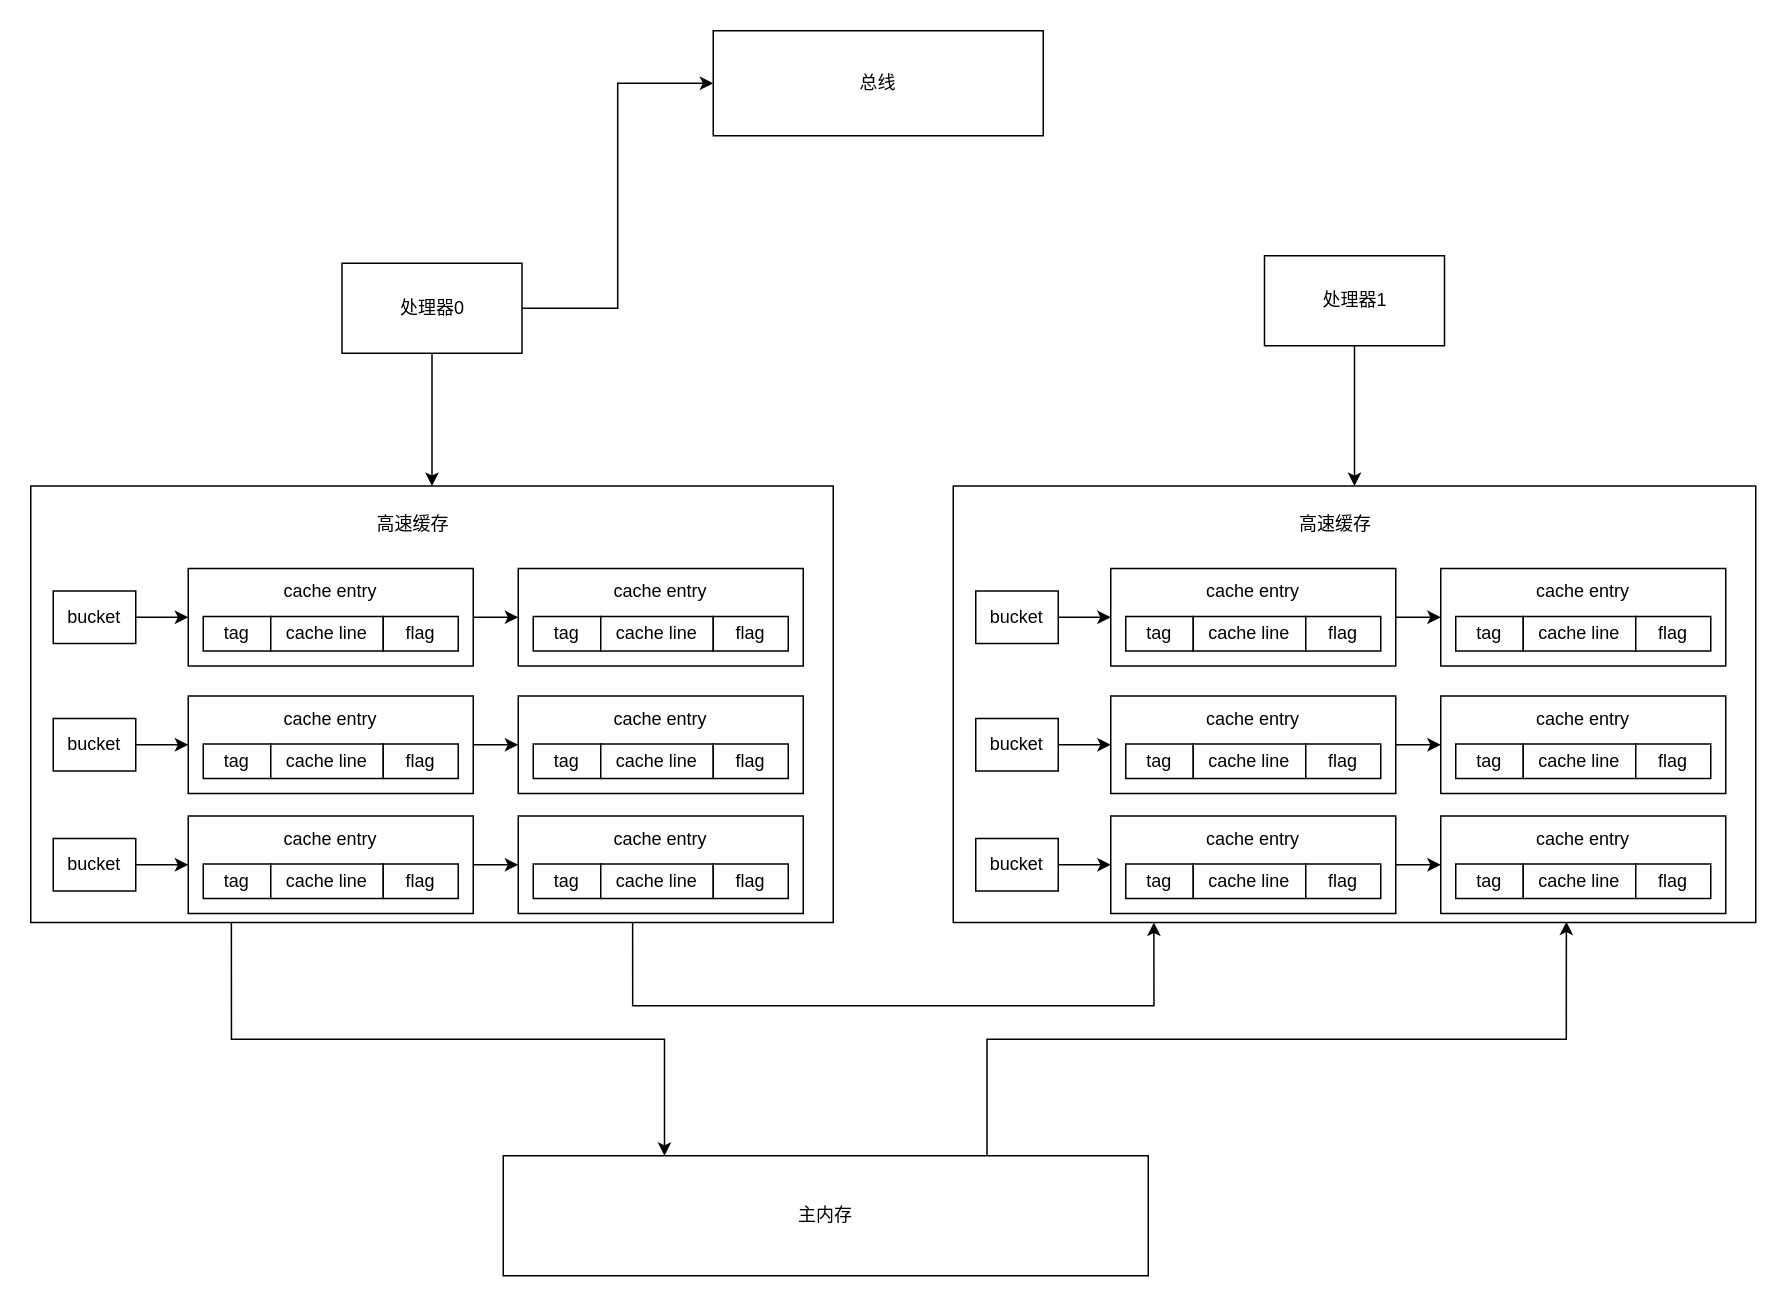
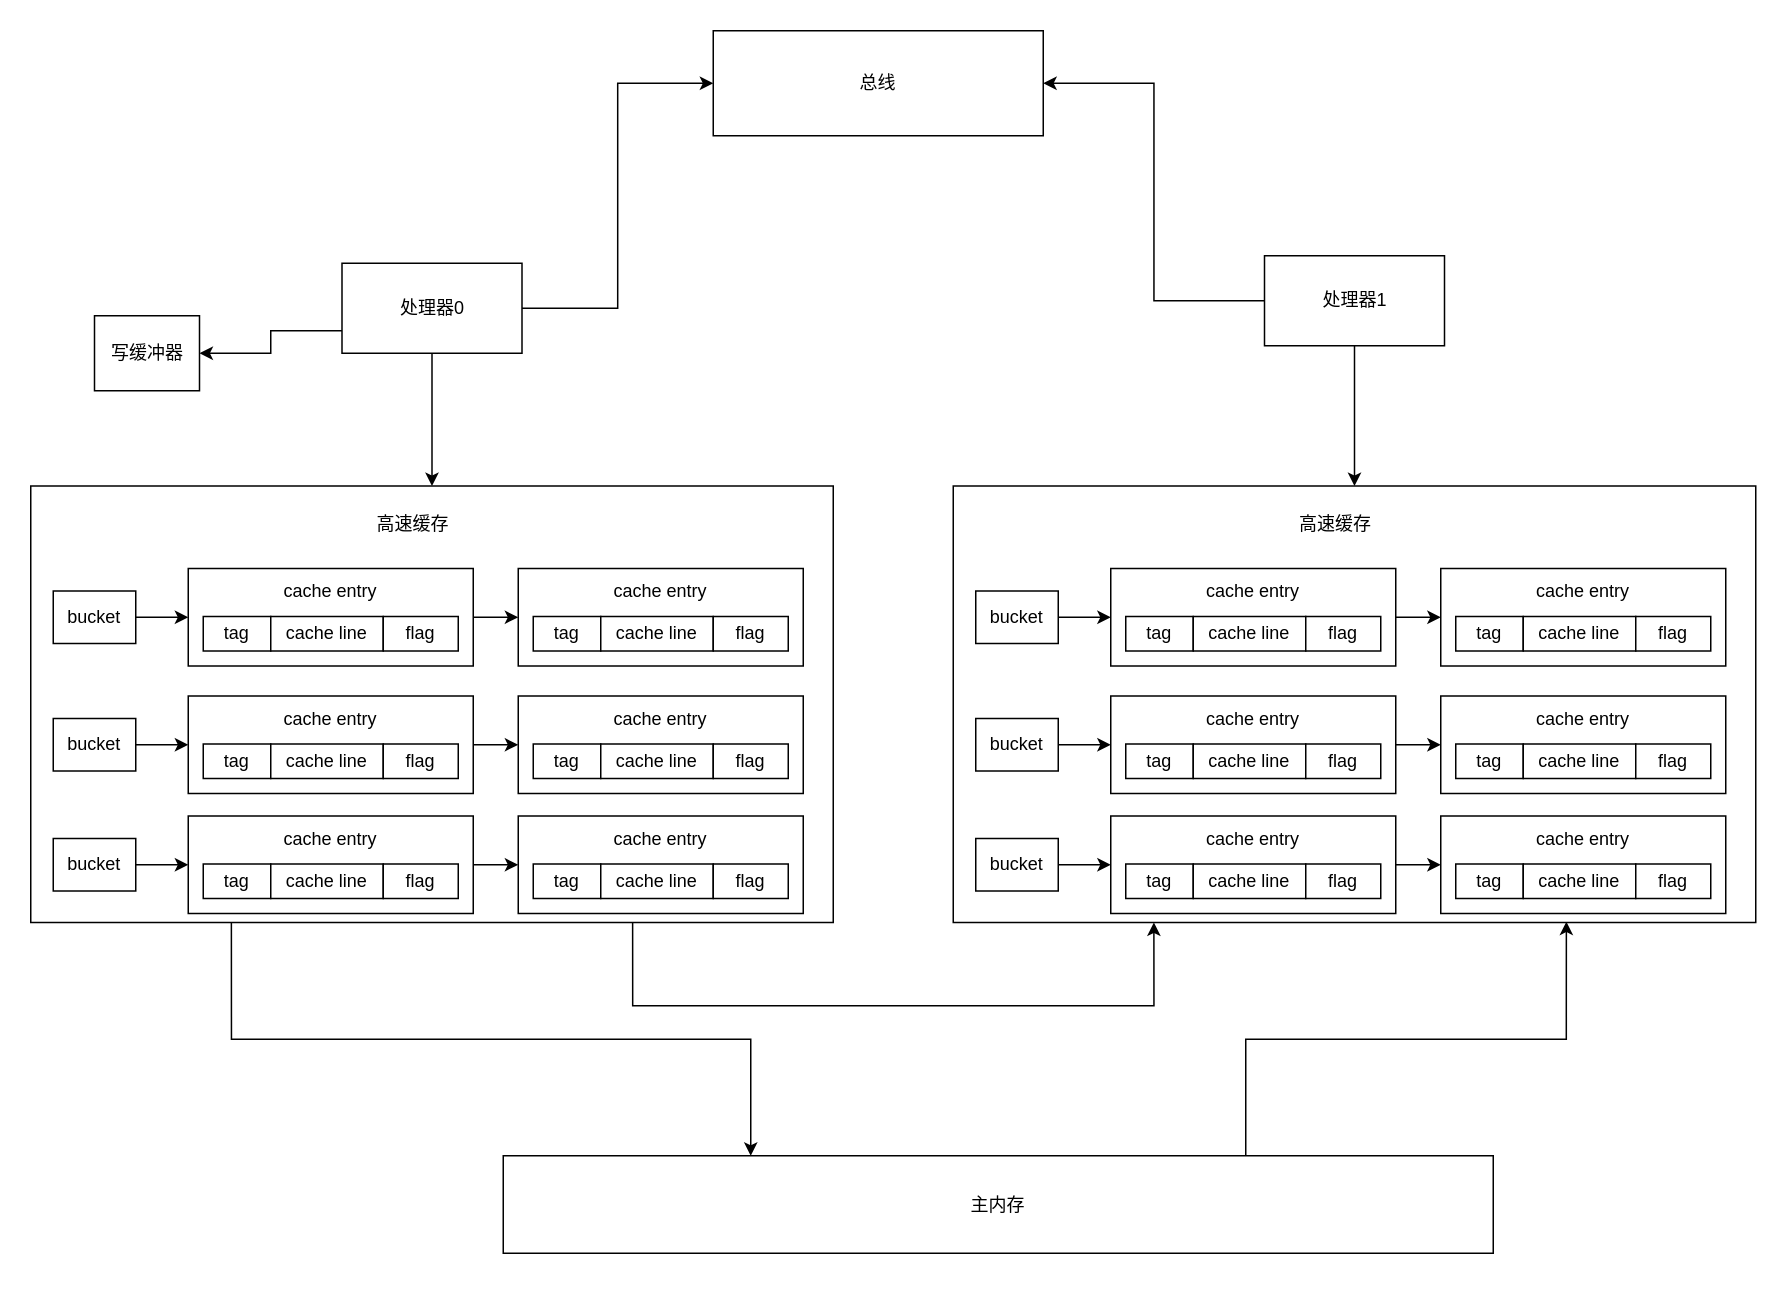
none -> (1154, 197)
none -> (271, 337)
none -> (147, 353)
(826, 1216) -> (998, 1205)
